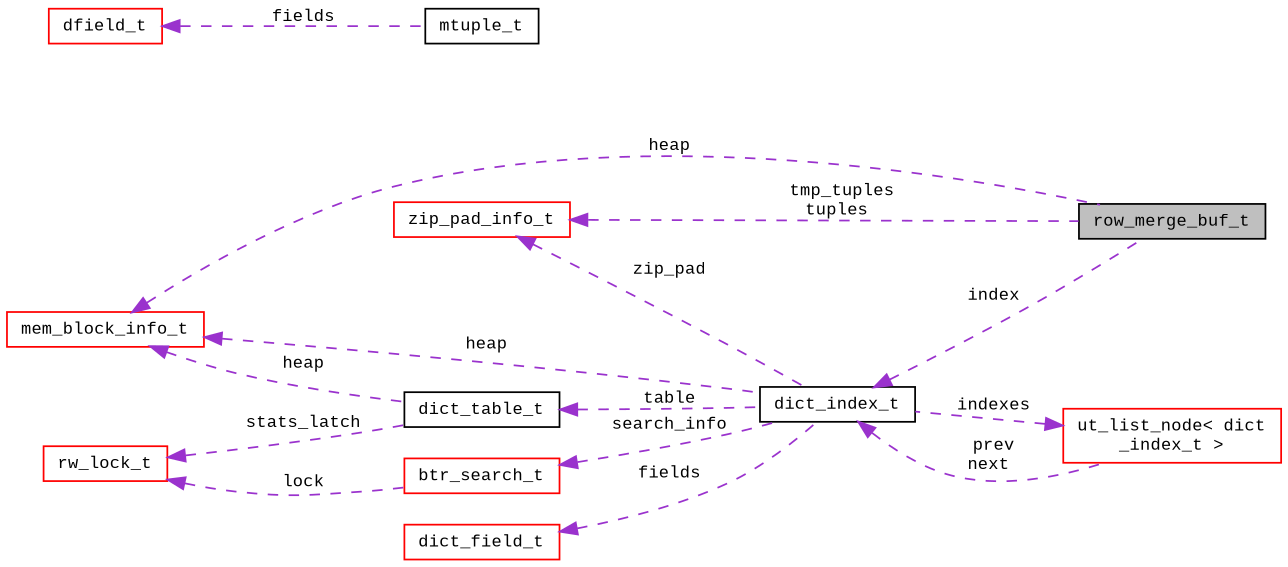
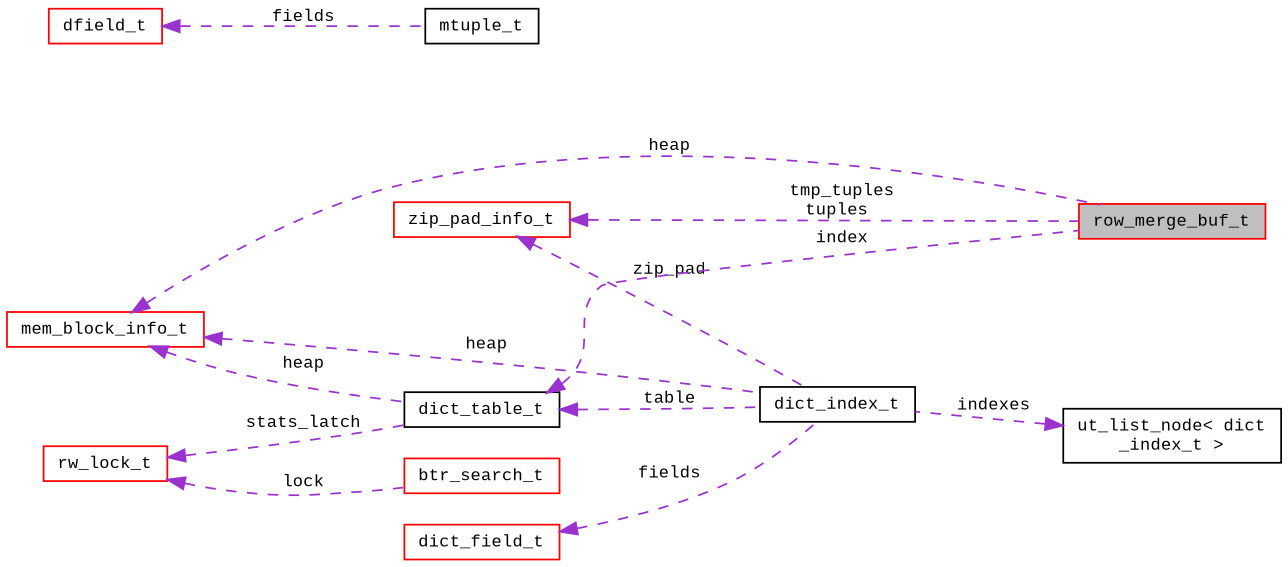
(1172, 221) -> (1172, 221)
(1019, 312) -> (785, 261)
(1172, 436) -> (1172, 436)
(679, 444) -> none
(985, 481) -> none
